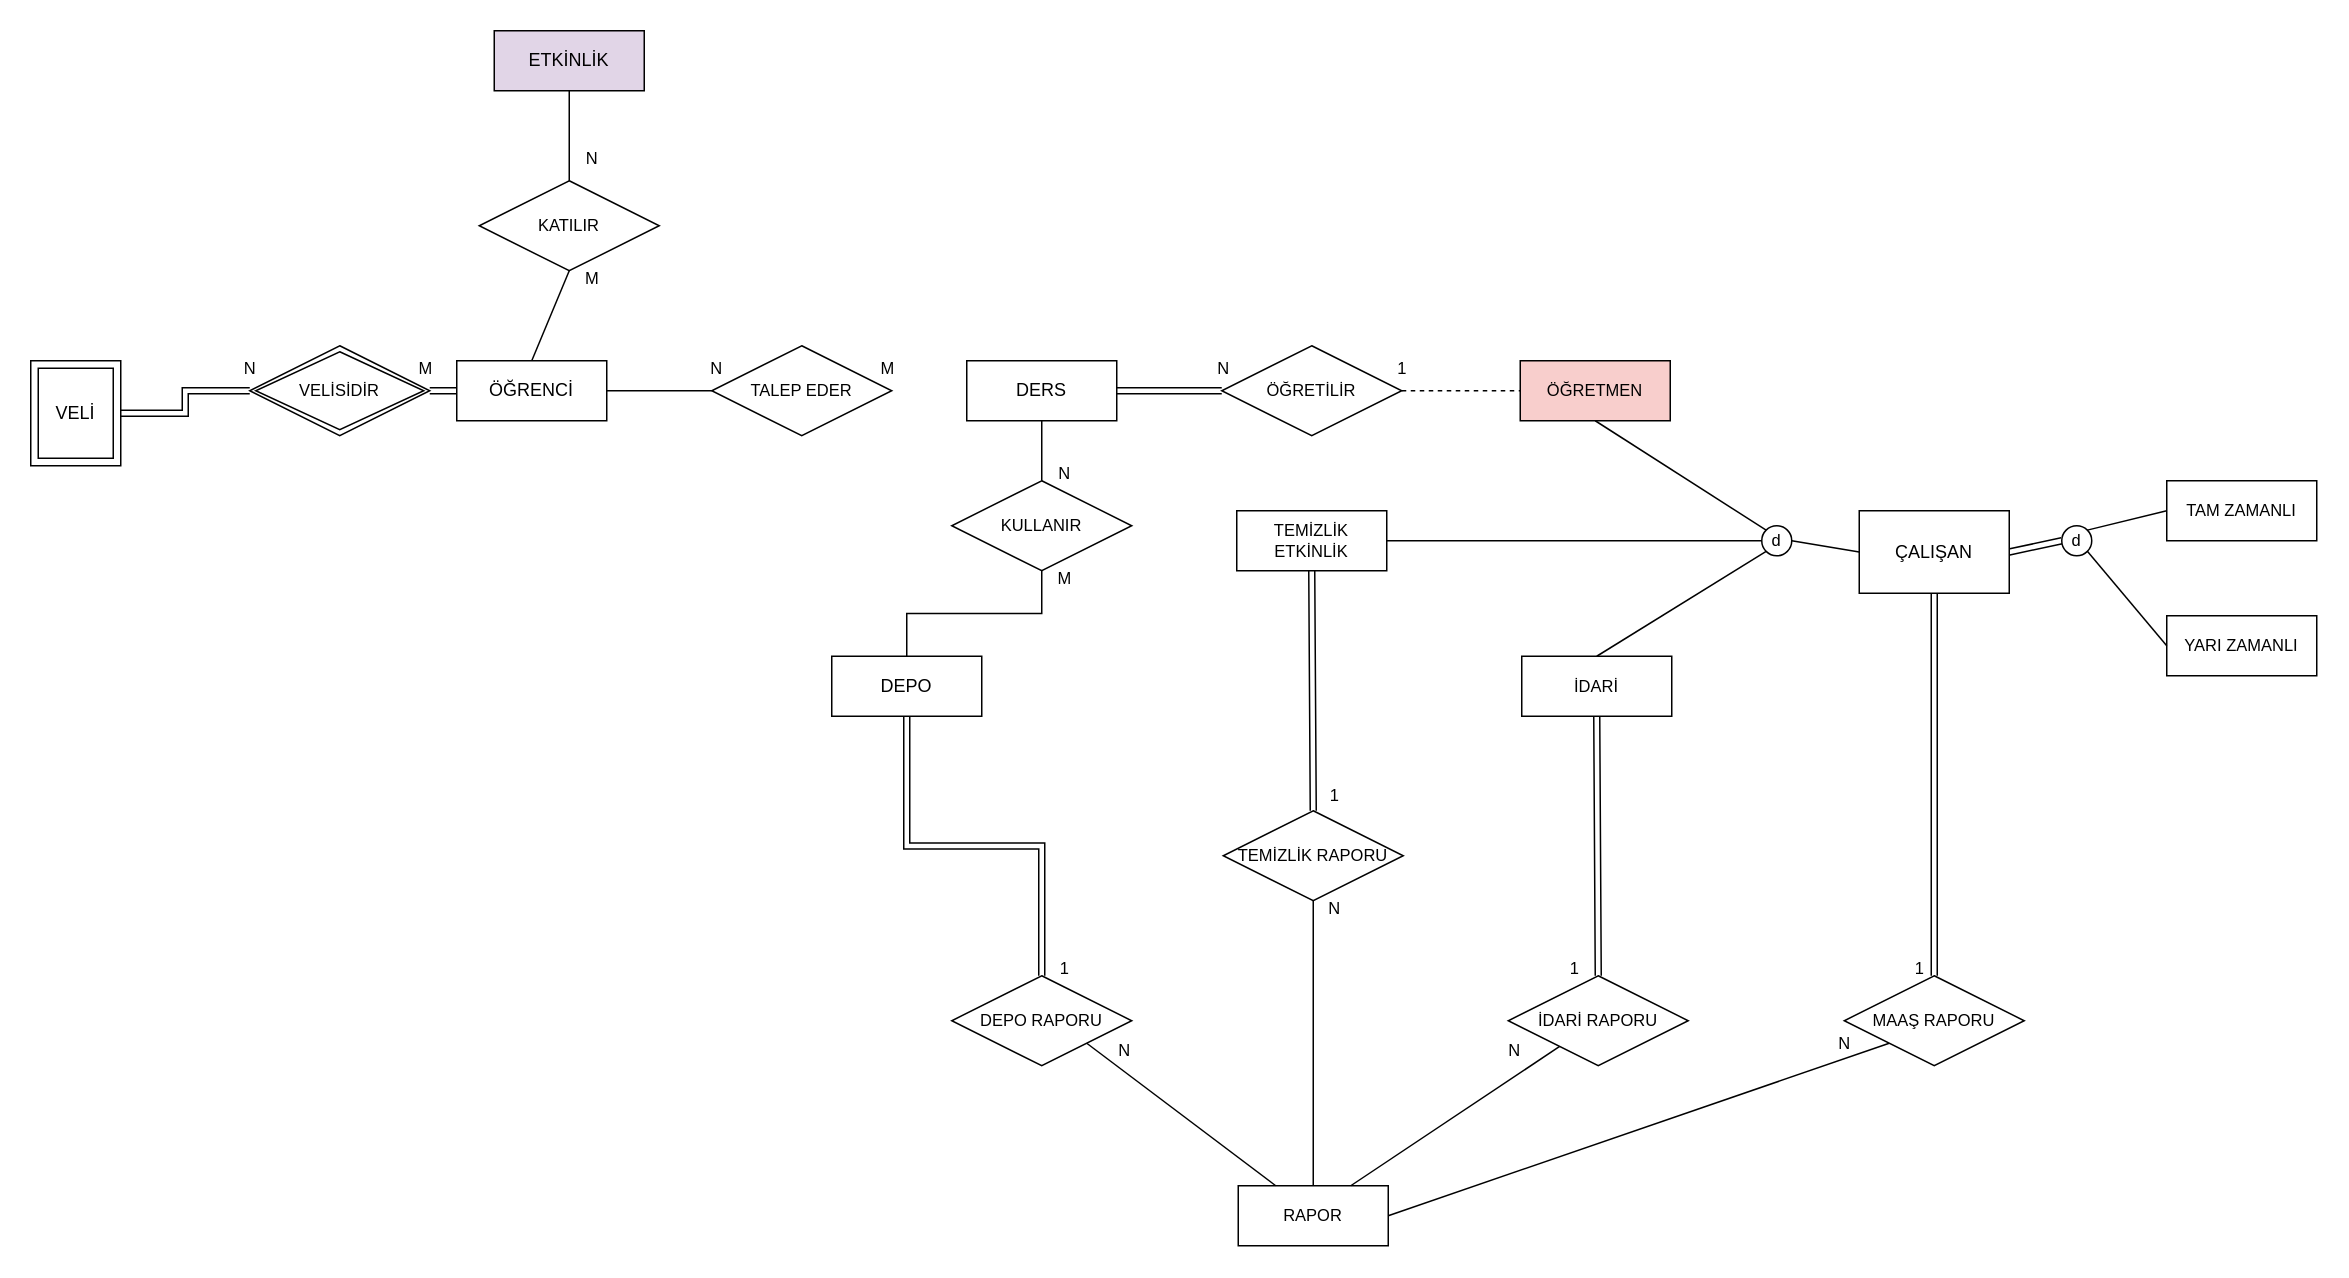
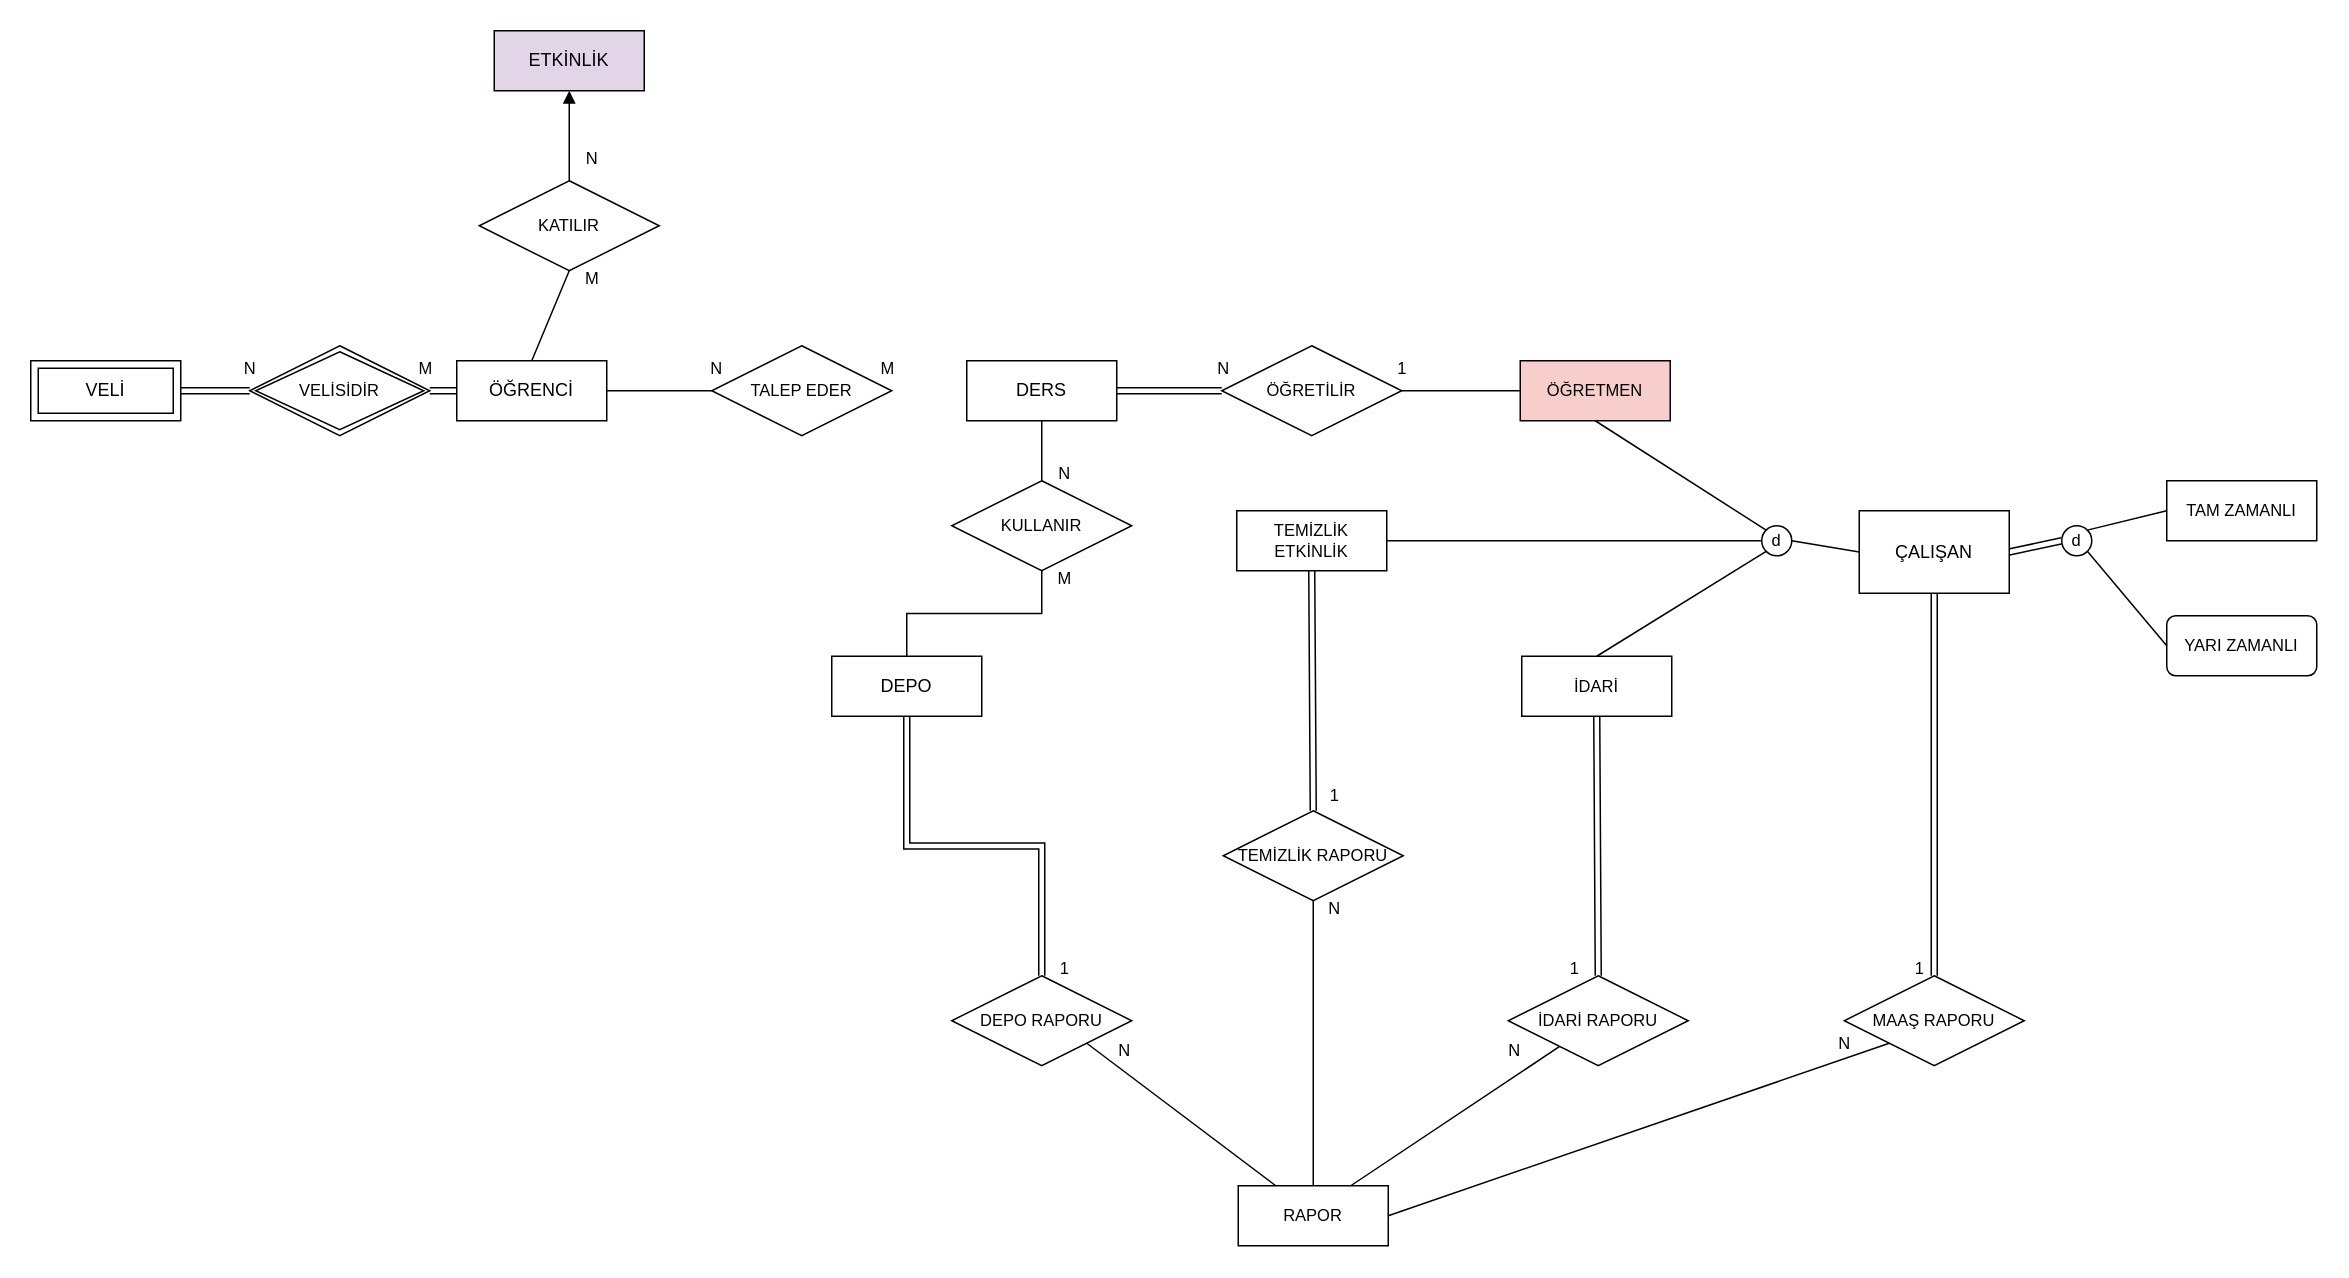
(569, 98) -> (569, 104)
(1462, 391) -> (1462, 391)
(76, 413) -> (106, 391)
(2242, 646) -> (2242, 646)
